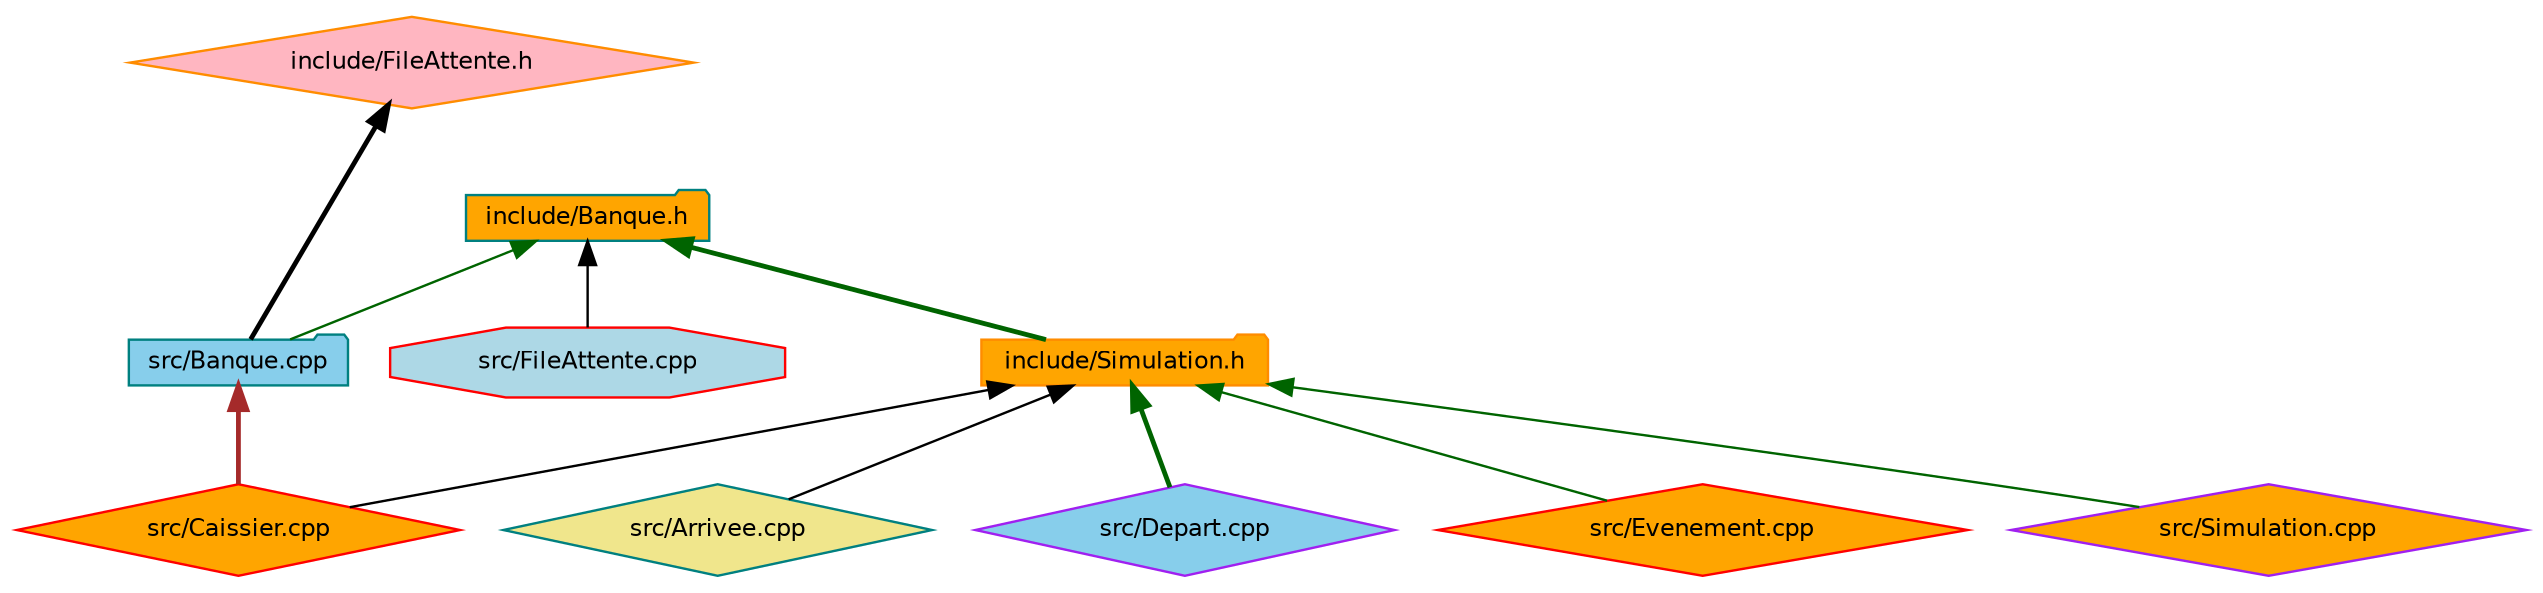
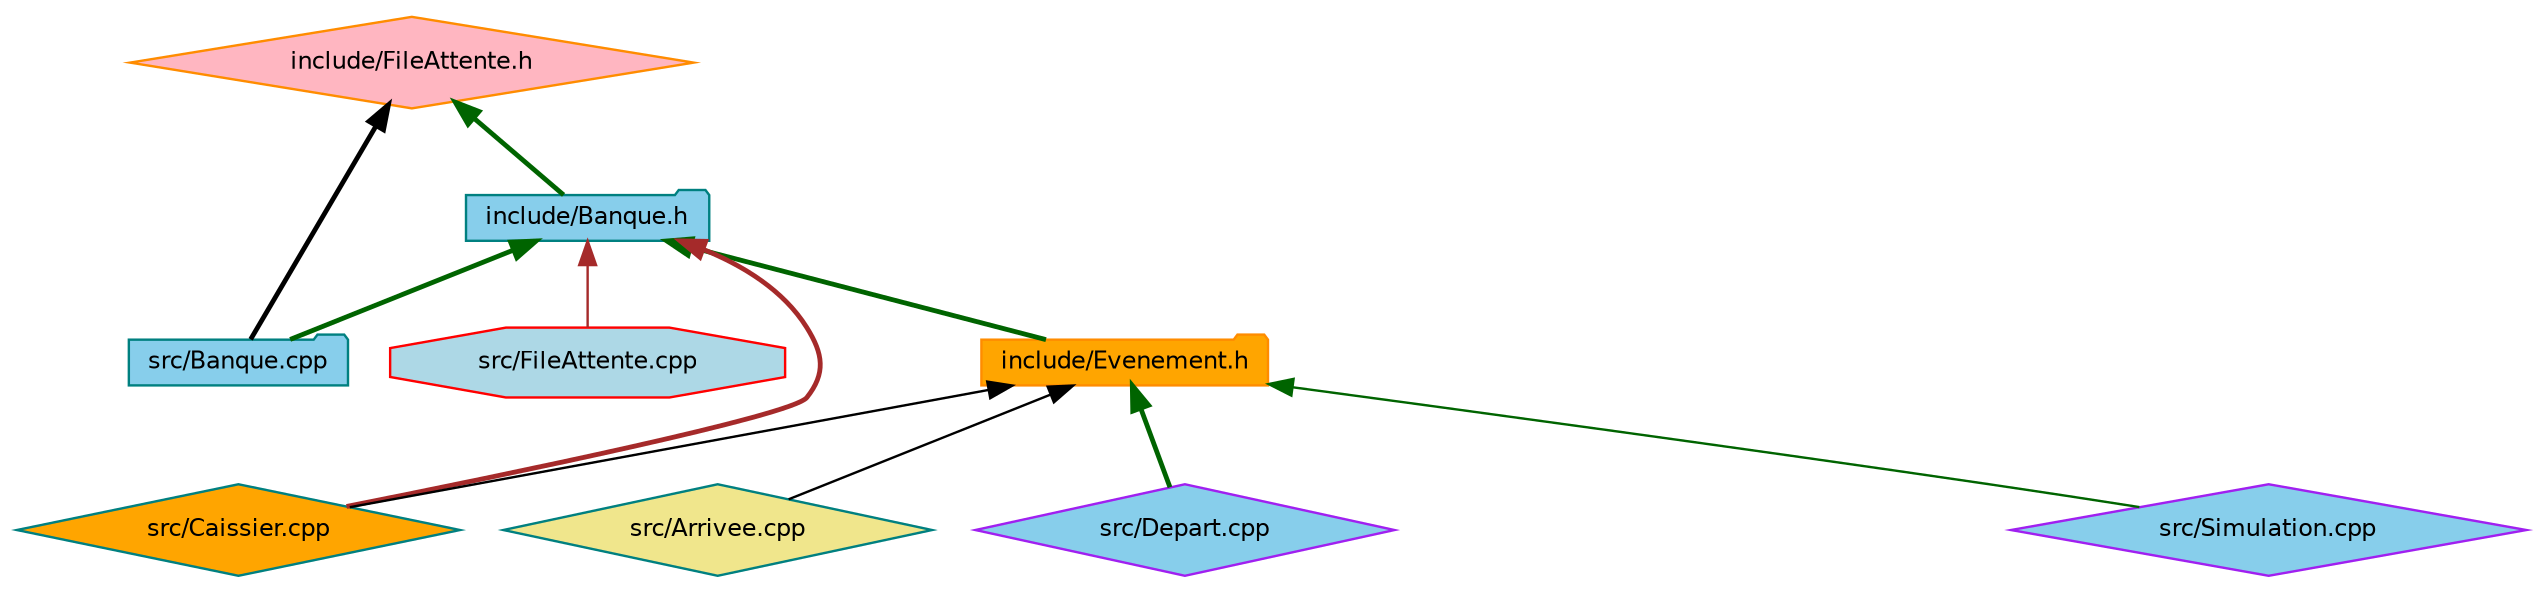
none -> (519, 157)
(588, 218) -> (588, 218)
(402, 295) -> (402, 295)
(588, 296) -> (588, 296)
(1125, 363) -> (1125, 363)
(238, 447) -> (746, 419)
(238, 530) -> (238, 530)
(1703, 530) -> none
(2269, 530) -> (2269, 530)
